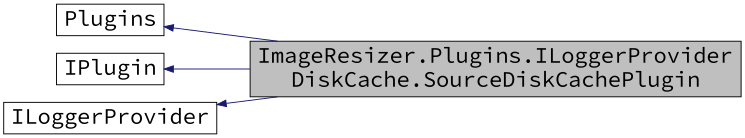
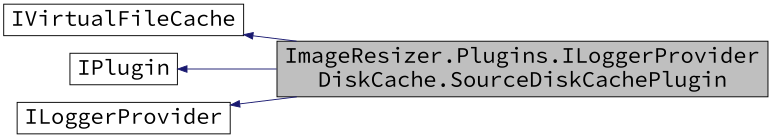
(110, 20) -> (124, 20)
